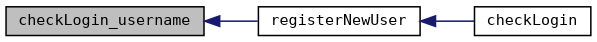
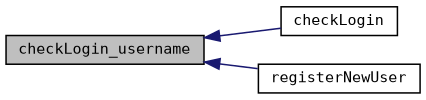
(455, 21) -> (251, 32)
